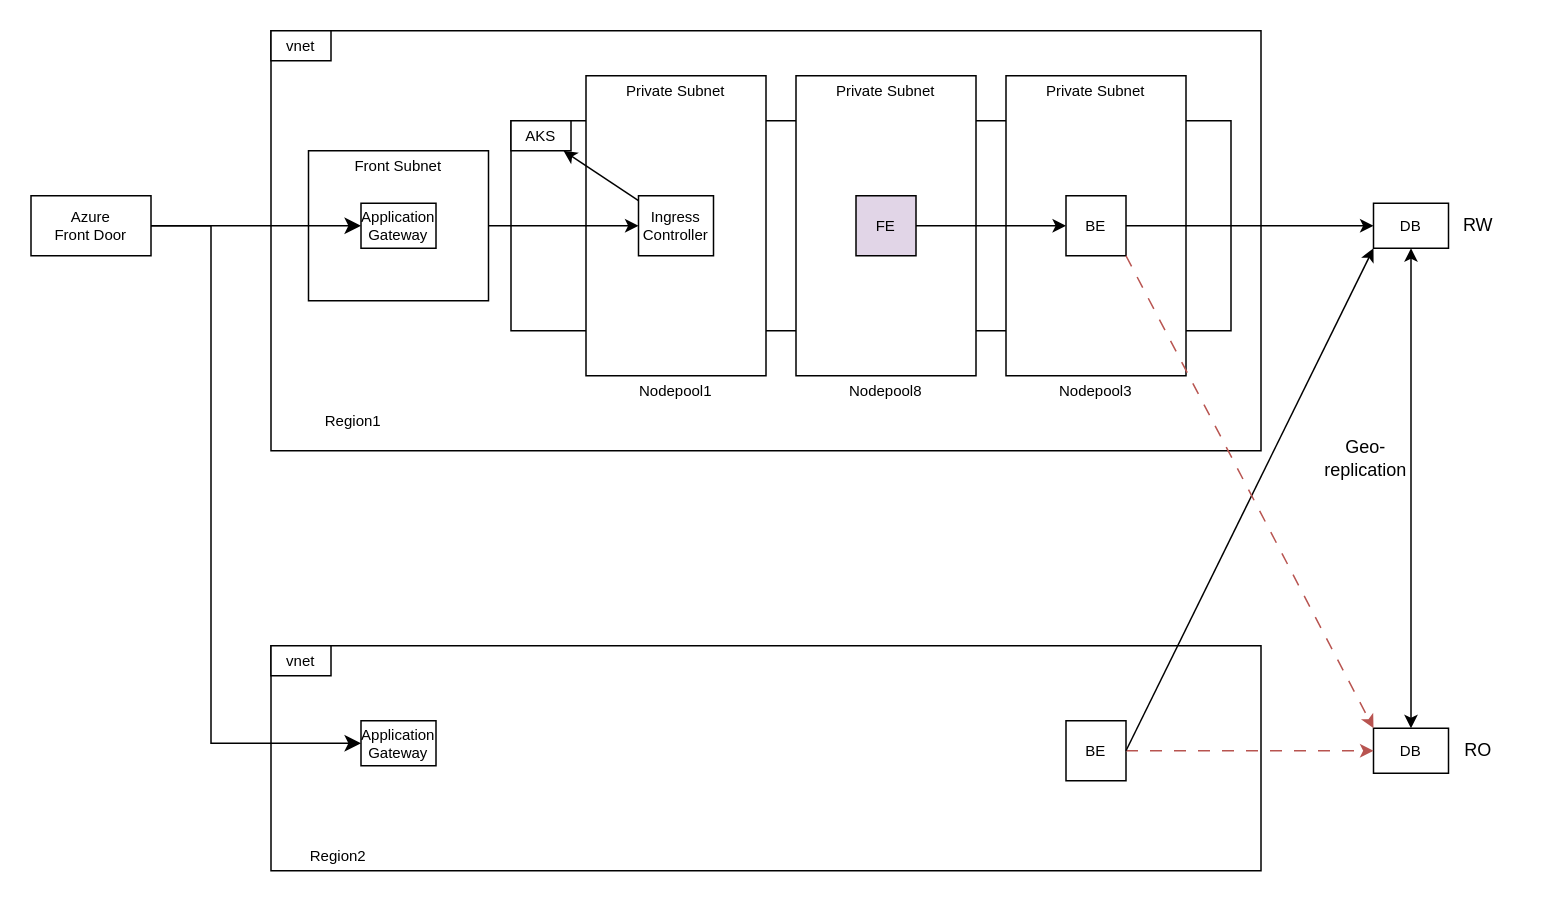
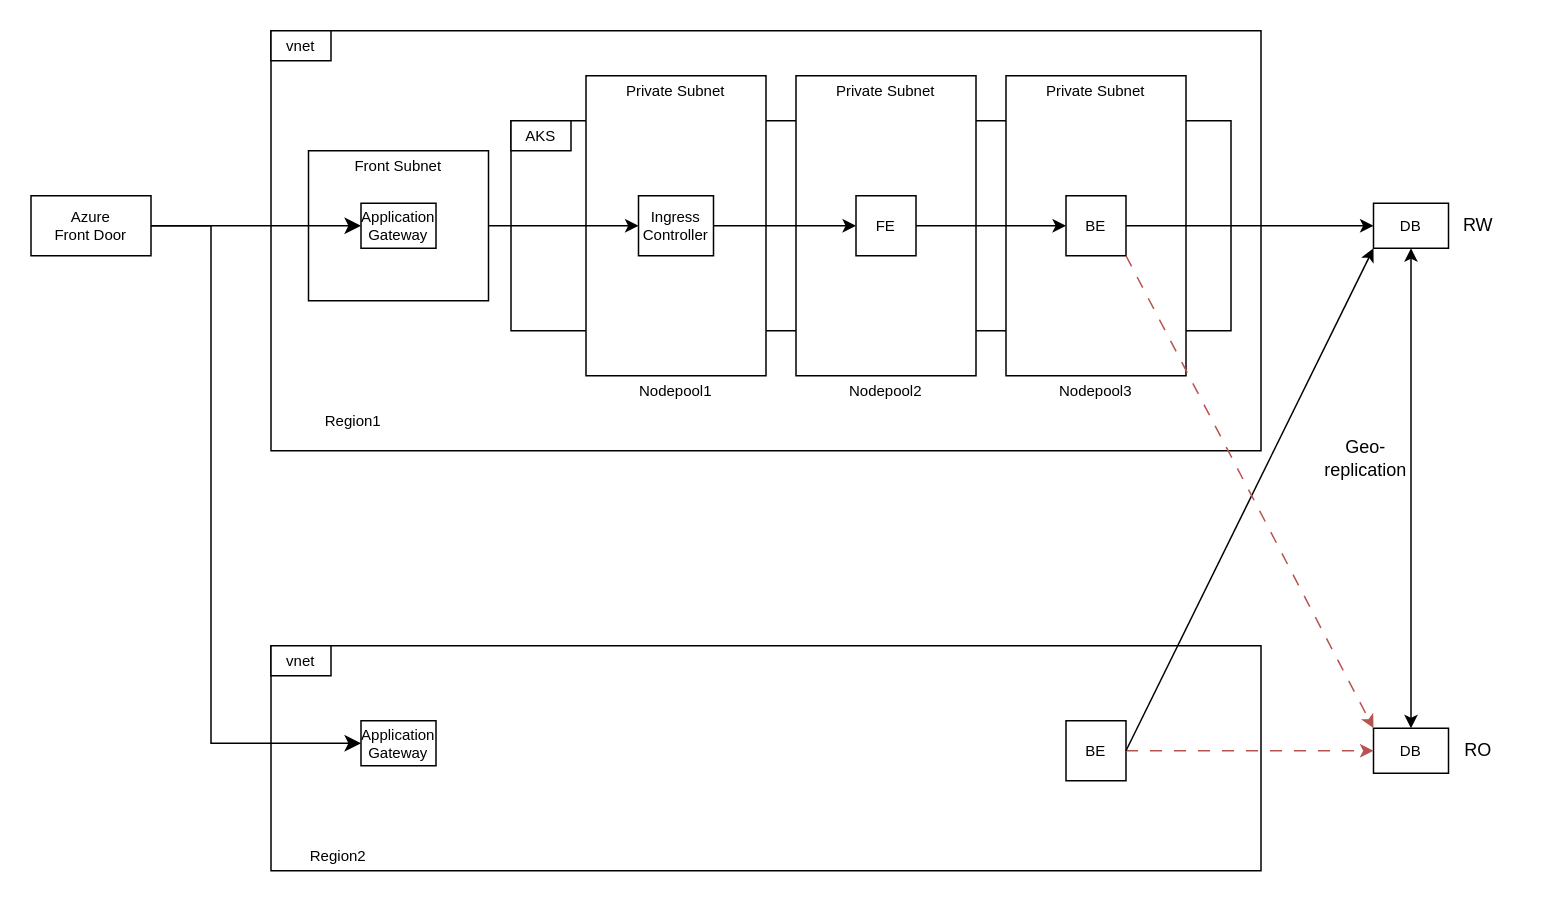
(605, 178) -> (780, 226)
(886, 226) -> (886, 226)
(886, 391) -> (886, 391)
